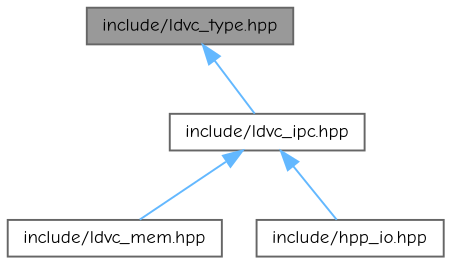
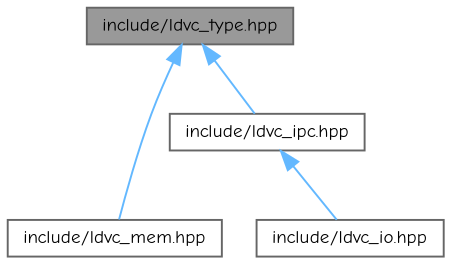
(183, 191) -> (142, 140)
(350, 238) -> (350, 238)
